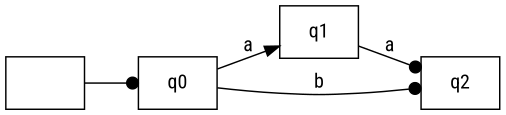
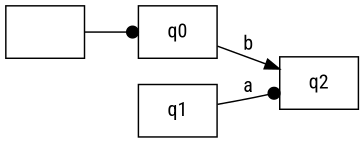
(242, 60) -> none
(313, 95) -> (242, 55)
